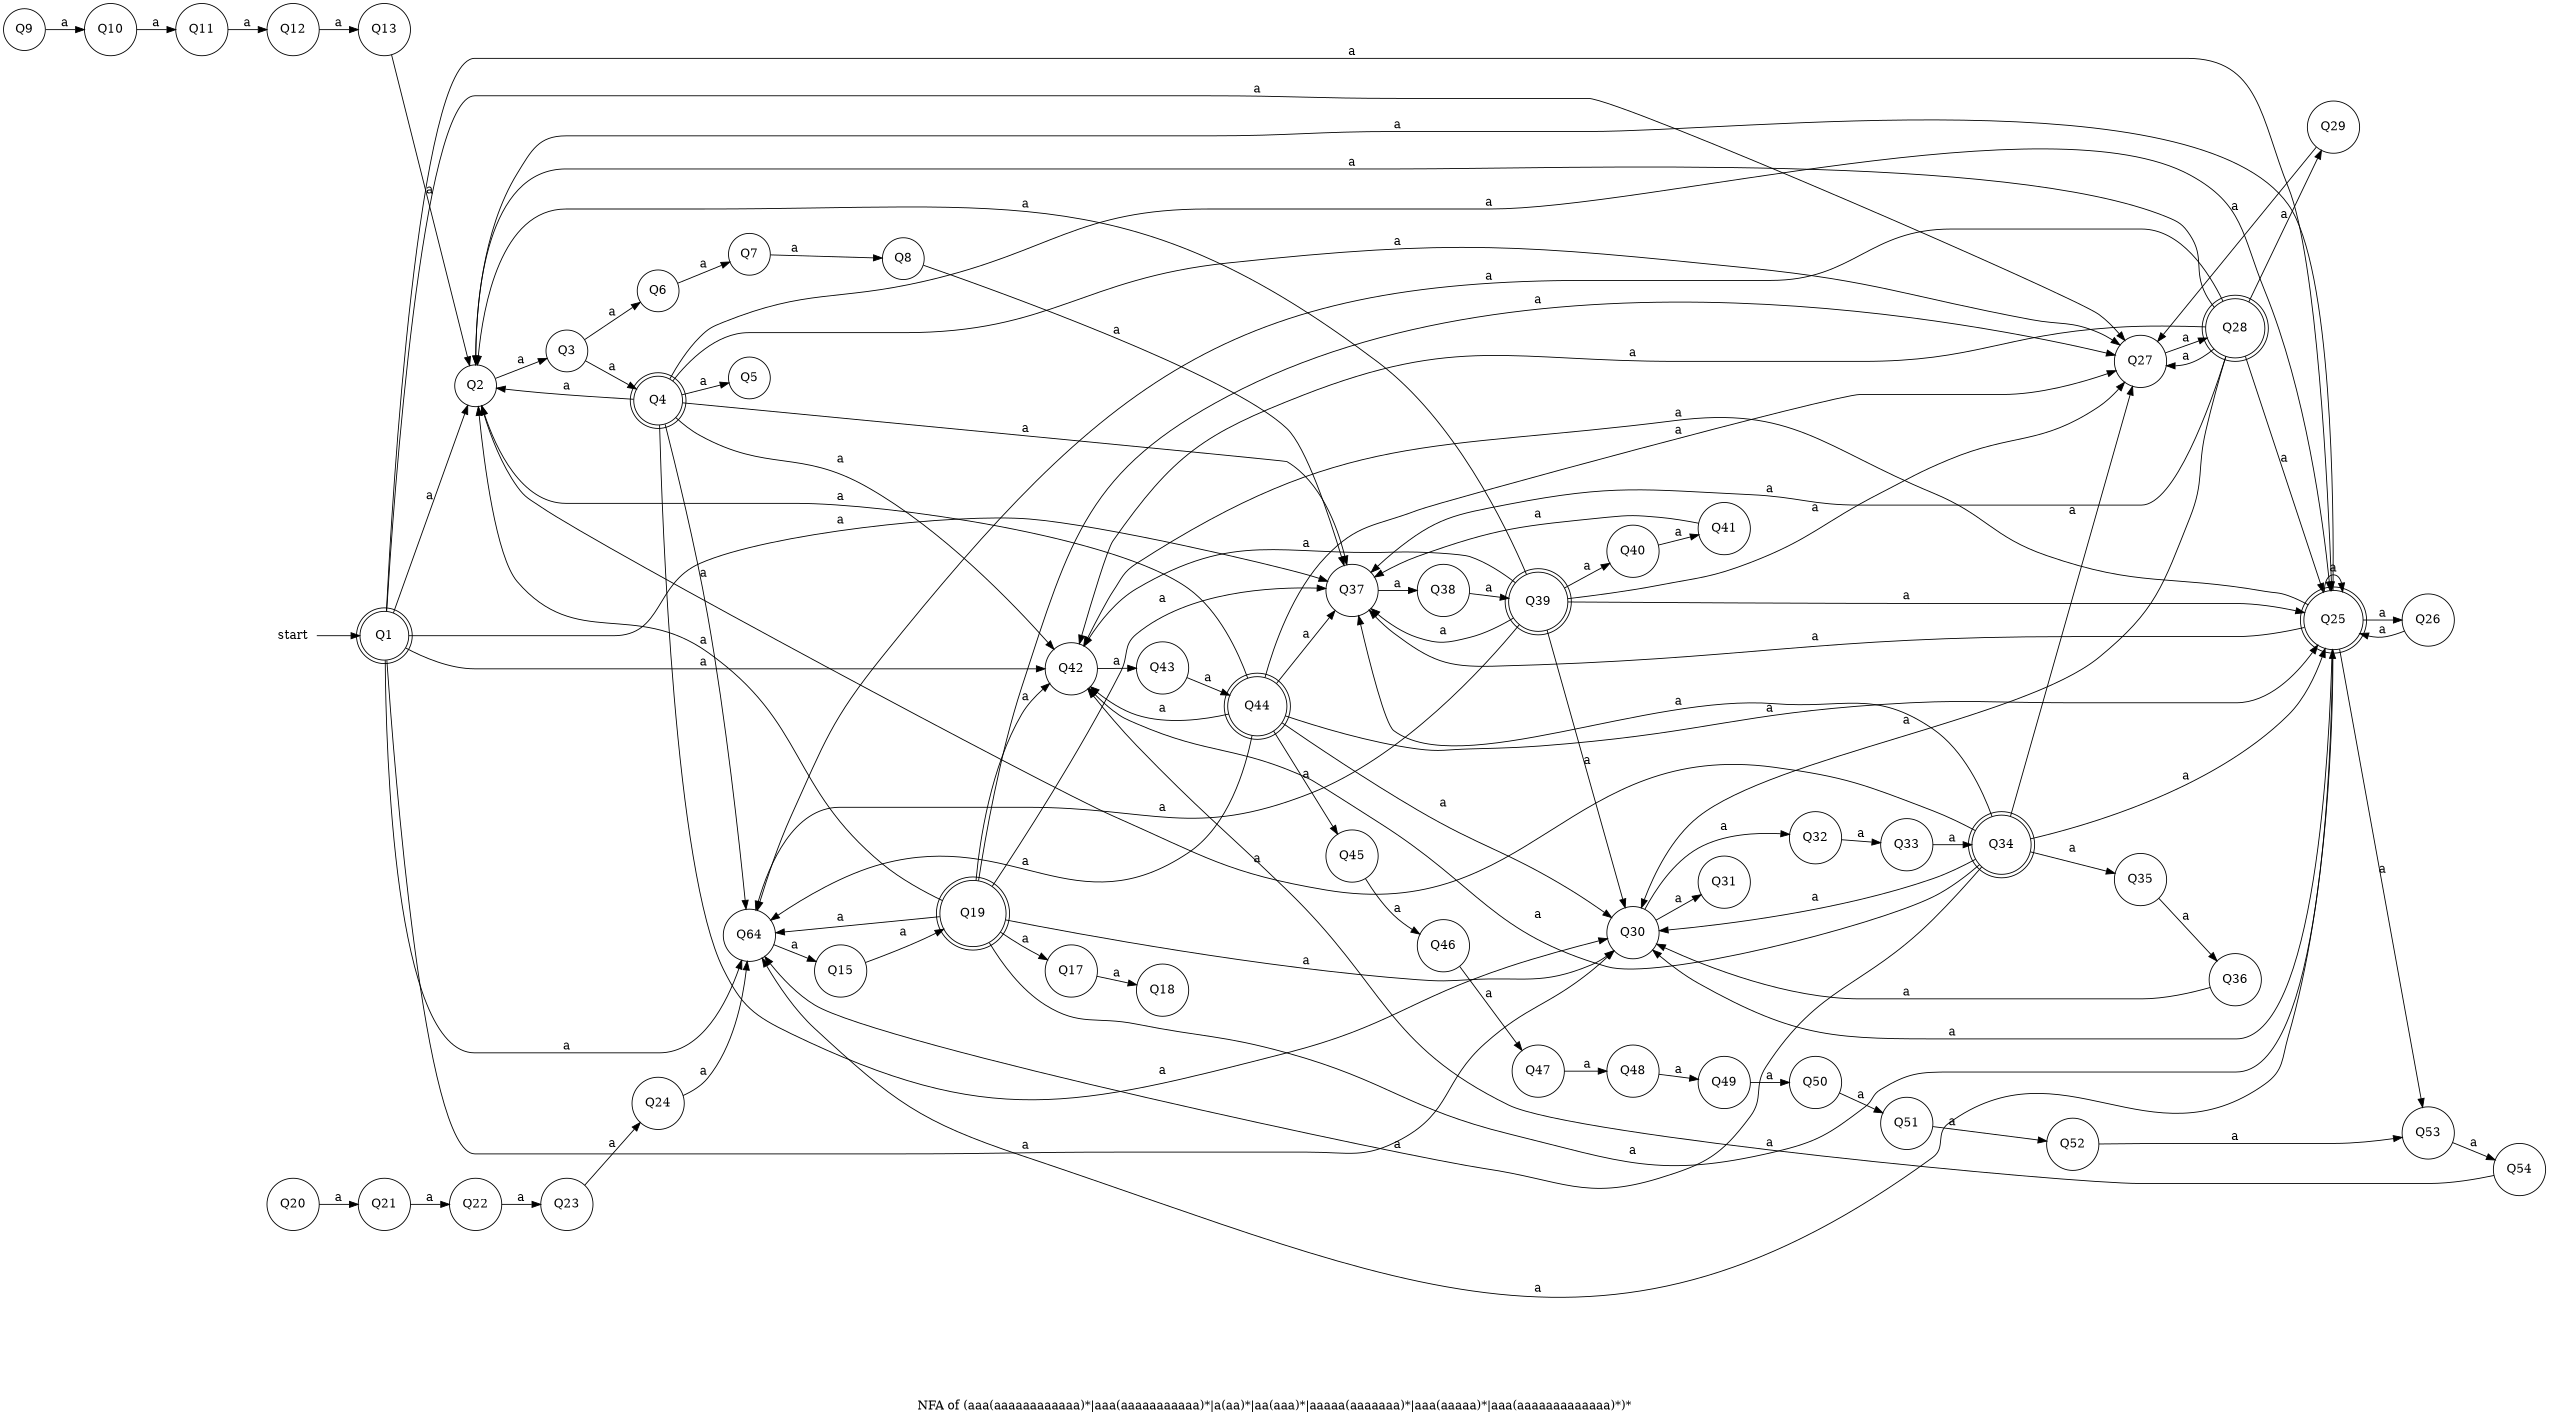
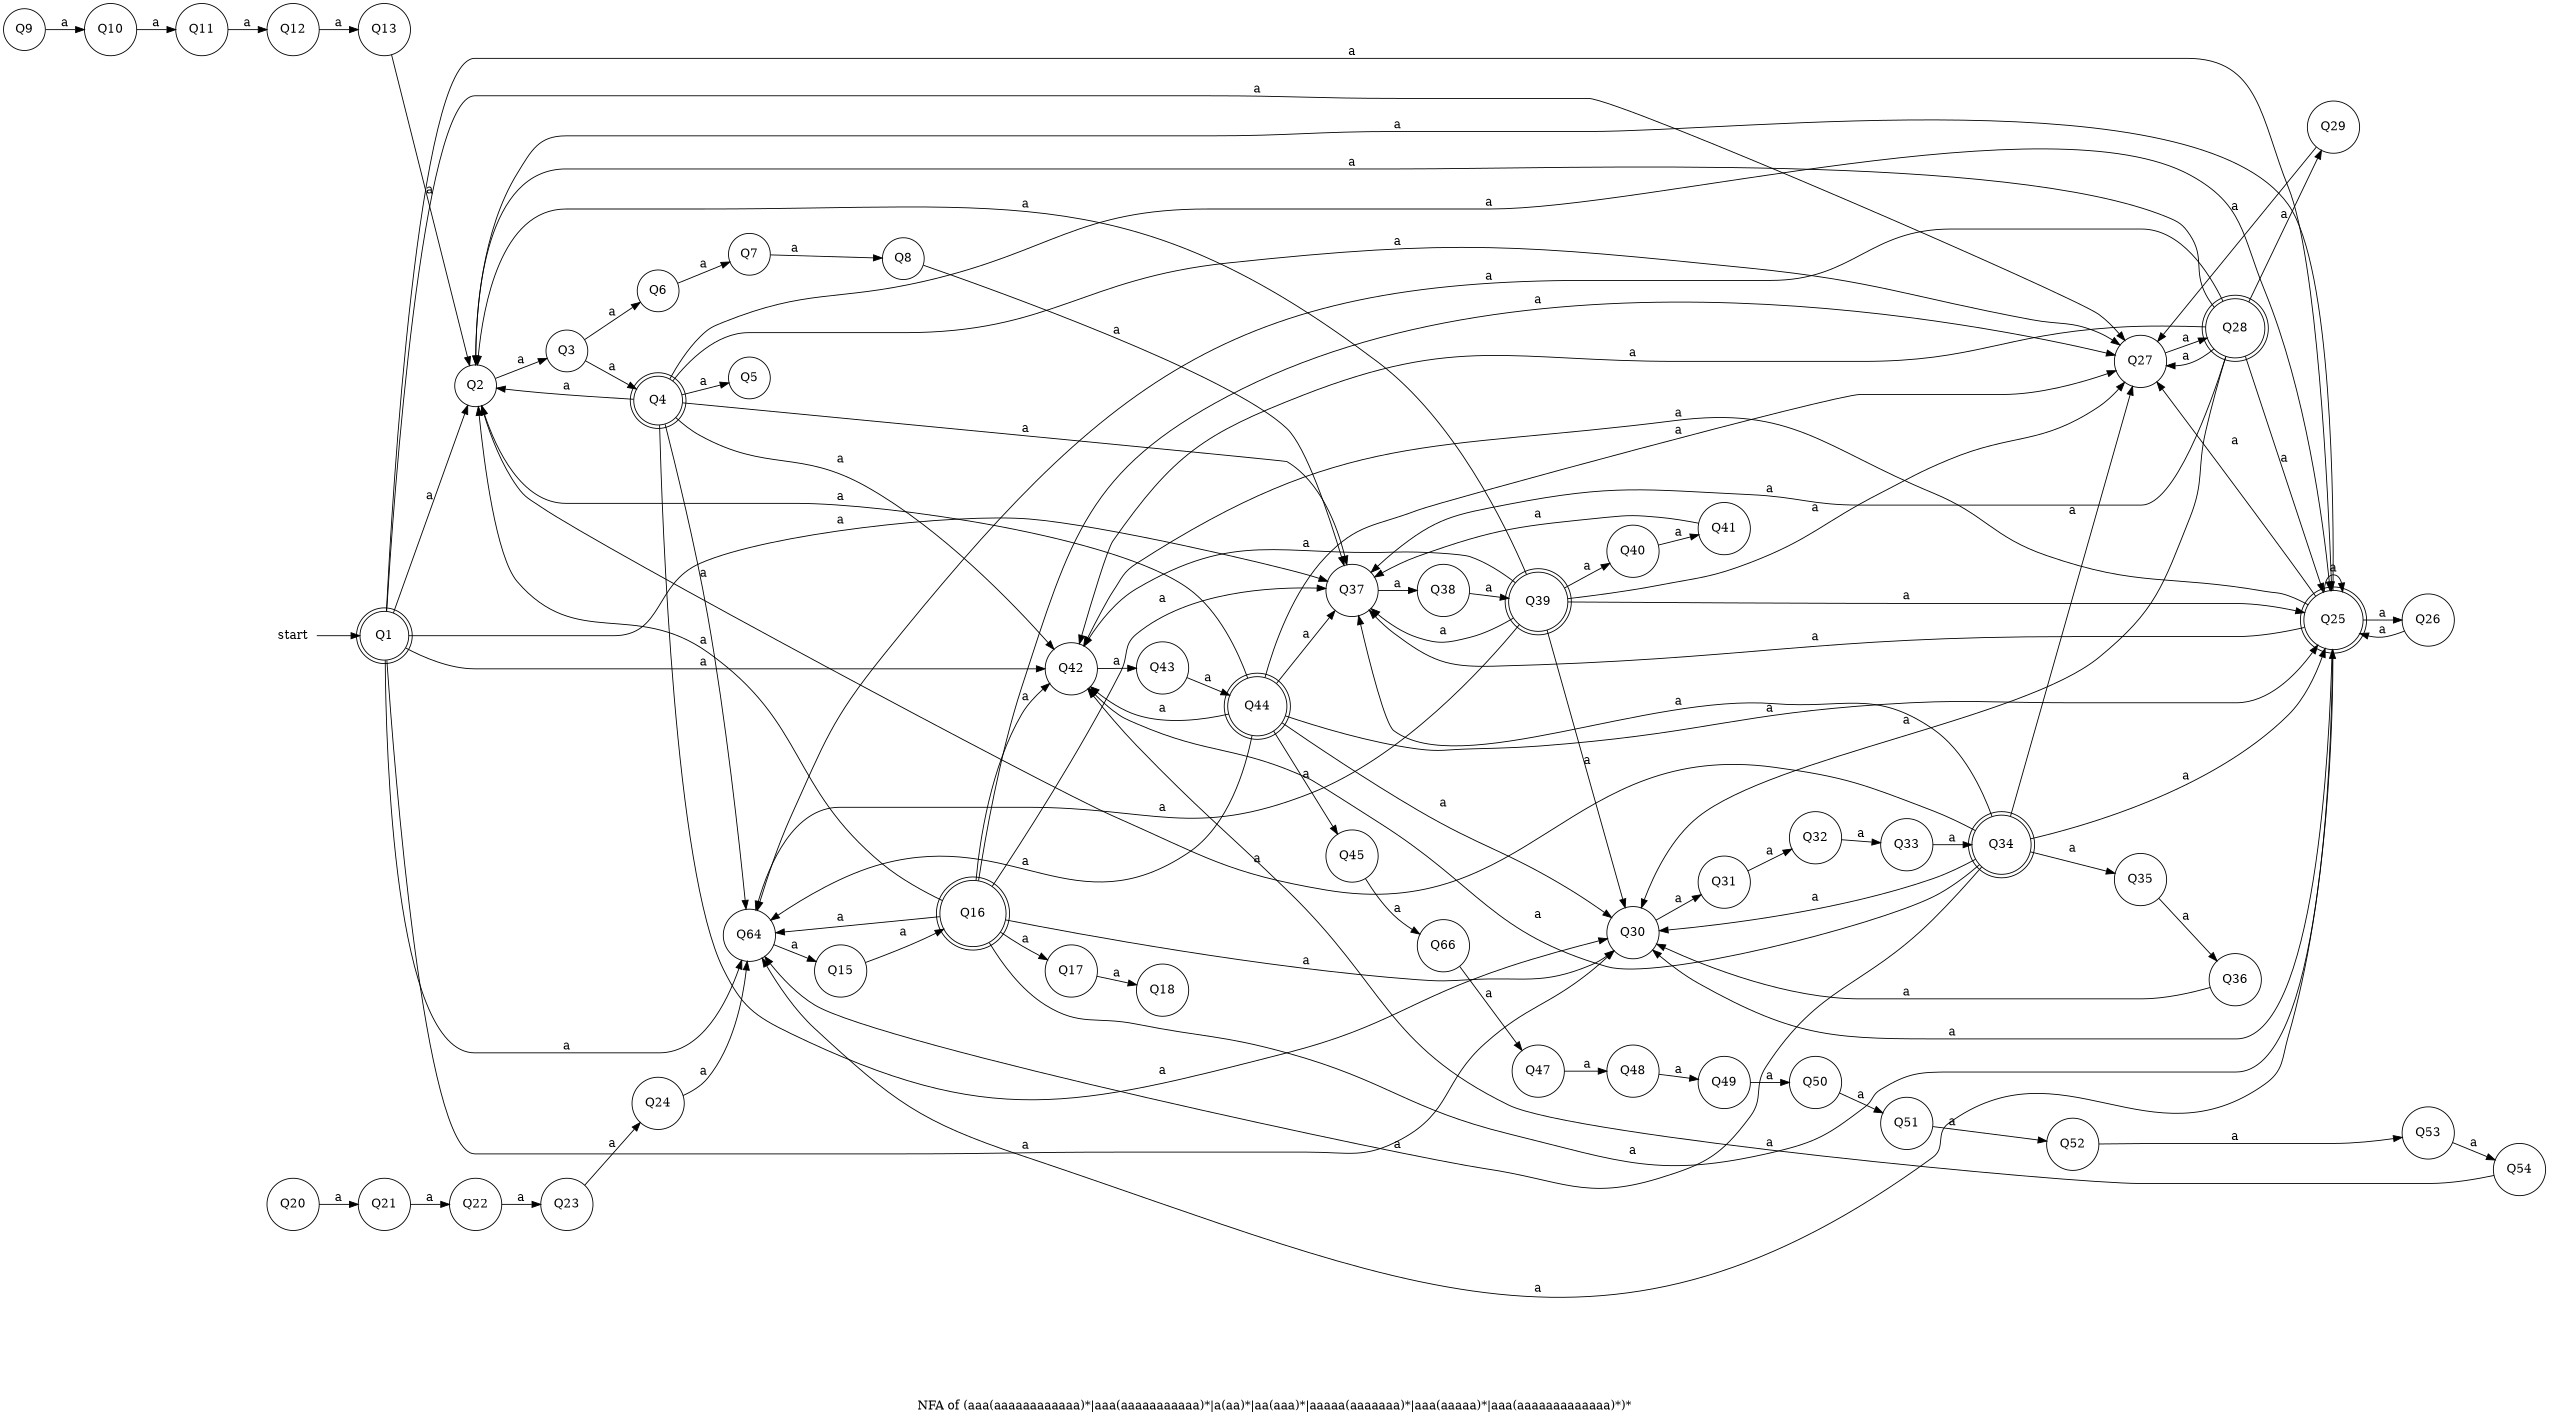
(1699, 848) -> (1766, 862)
(2380, 874) -> (2240, 492)
(973, 914) -> (973, 914)
(1443, 946) -> (1443, 946)
